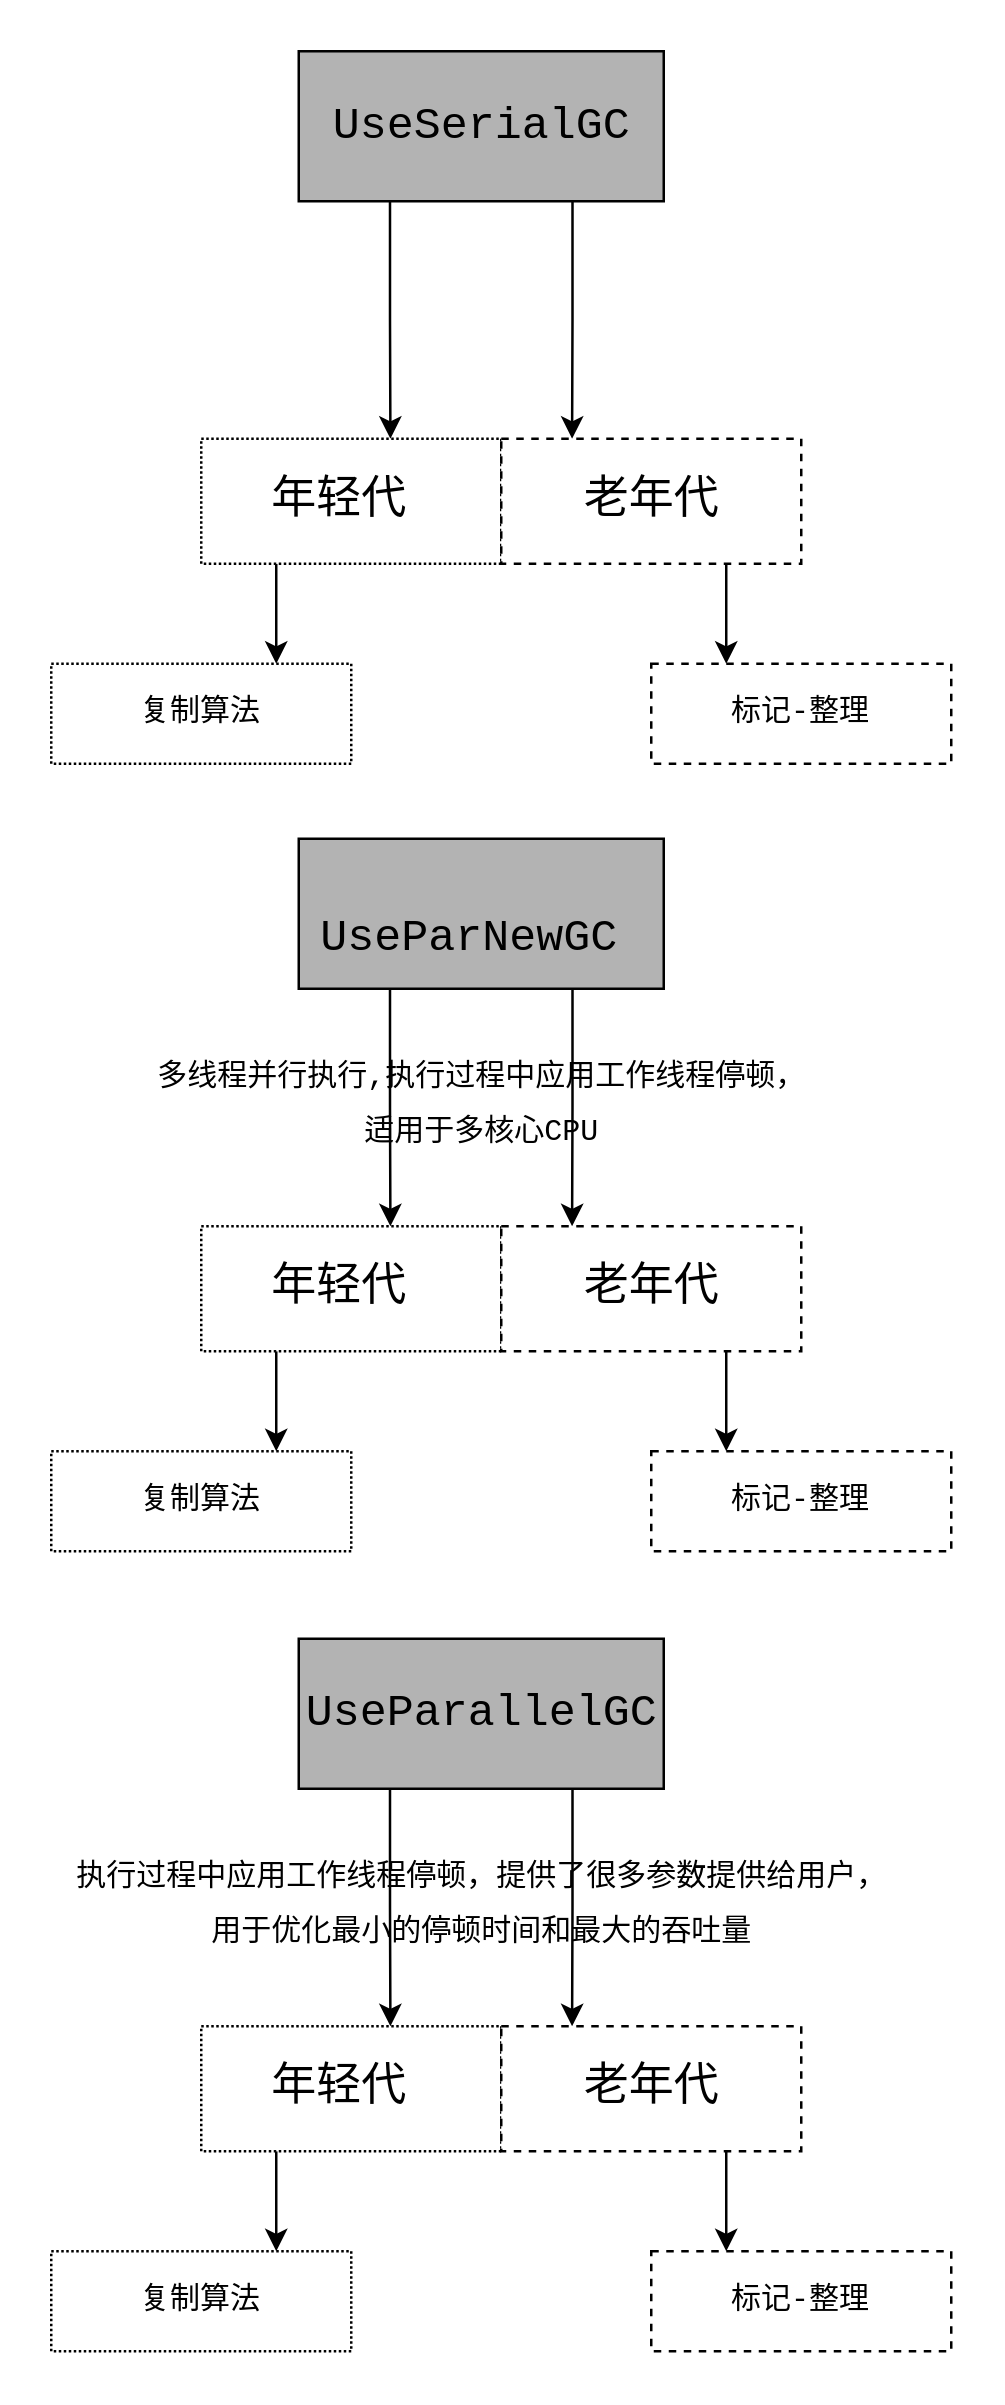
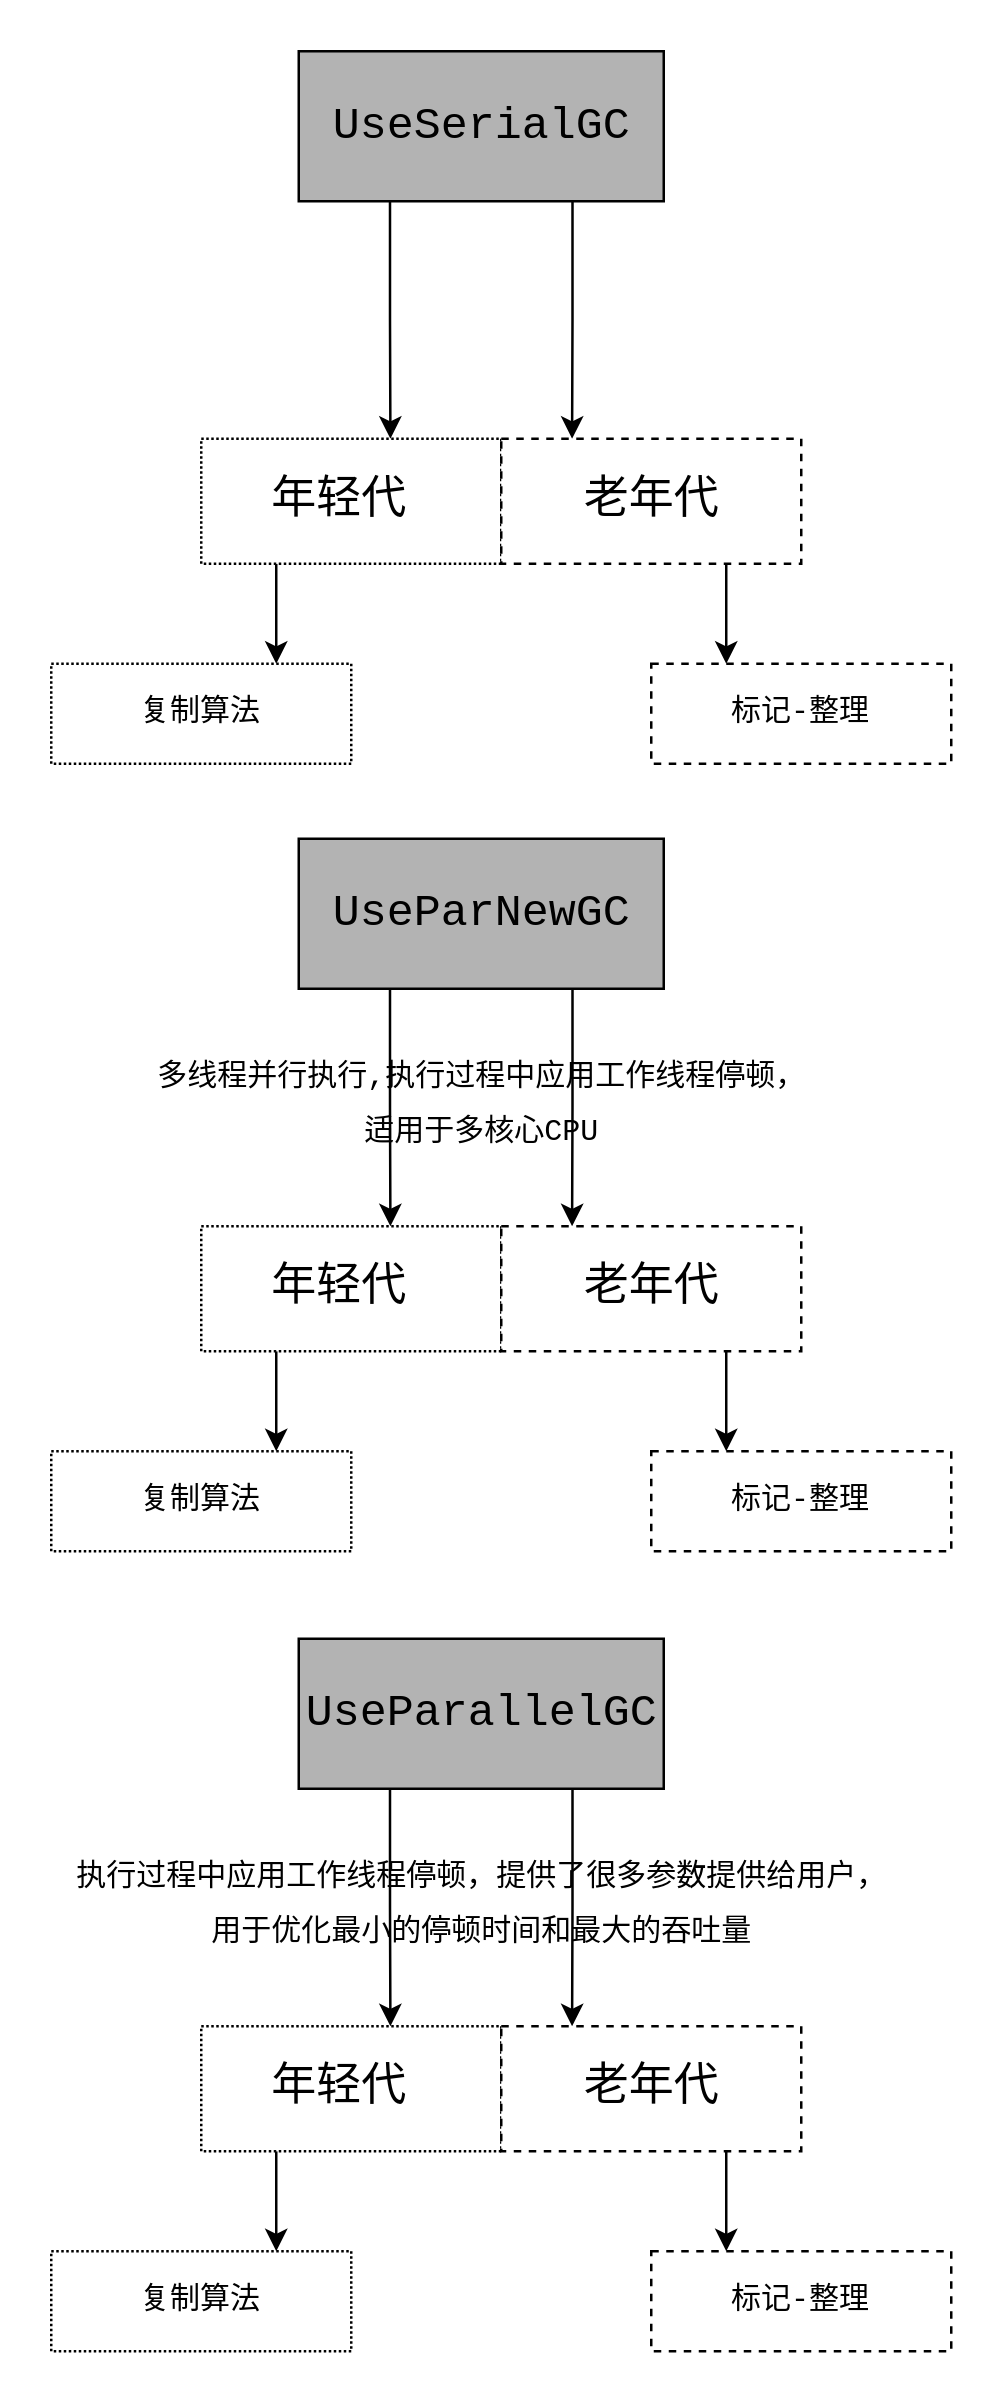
(469, 939) -> (481, 914)
